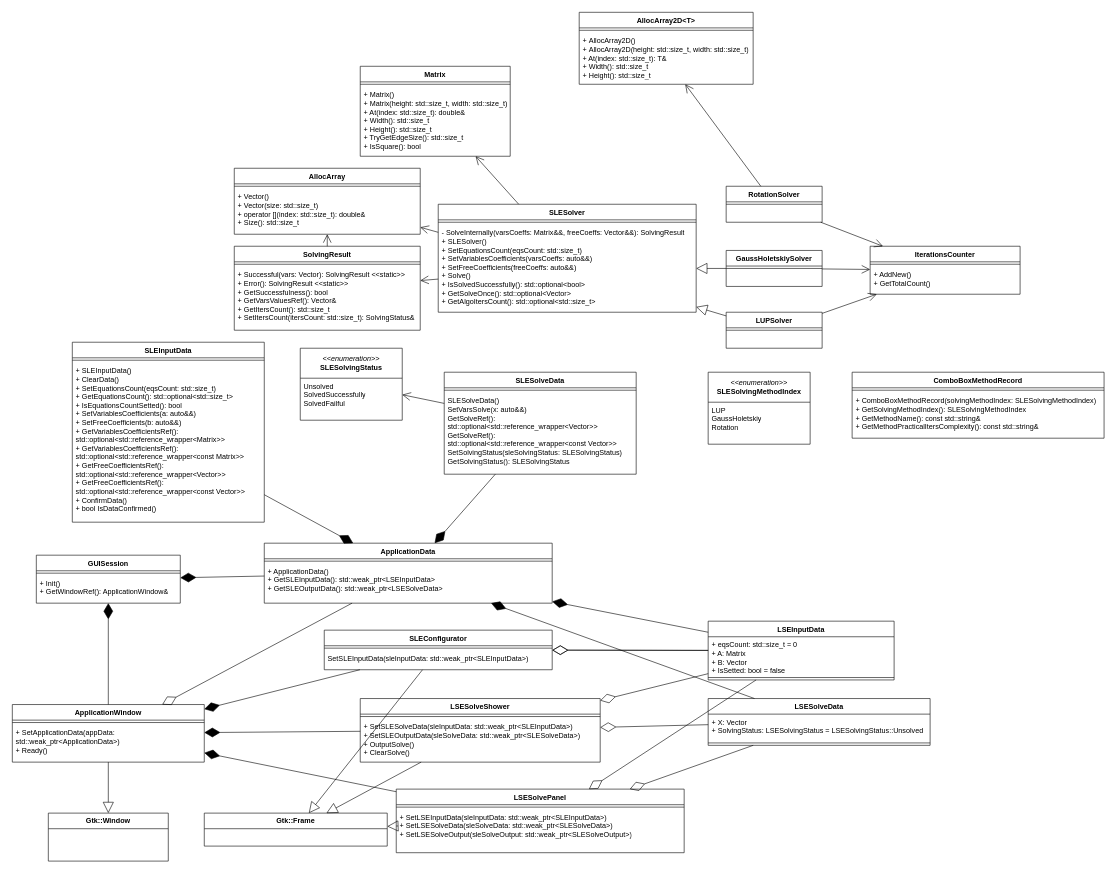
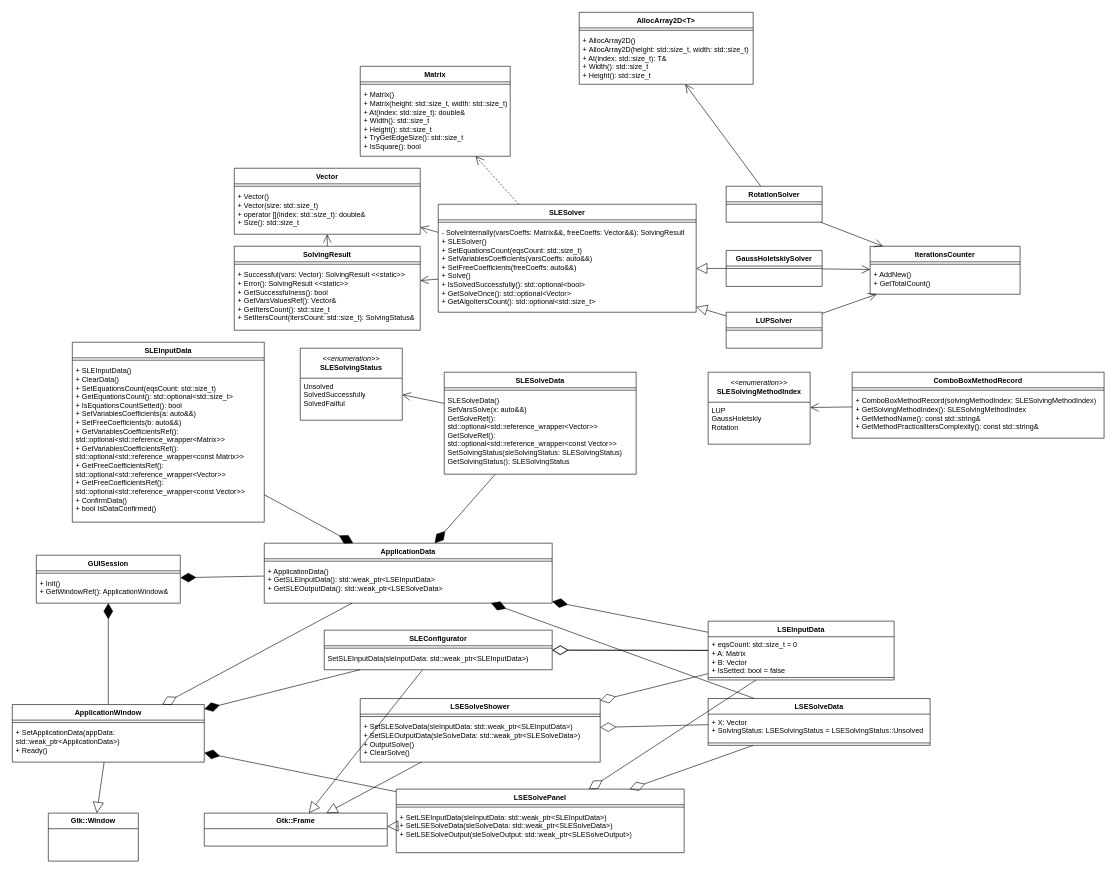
(327, 177) -> (327, 177)
(498, 181) -> (498, 181)
none -> (825, 407)
(335, 732) -> none
(108, 837) -> (93, 837)
